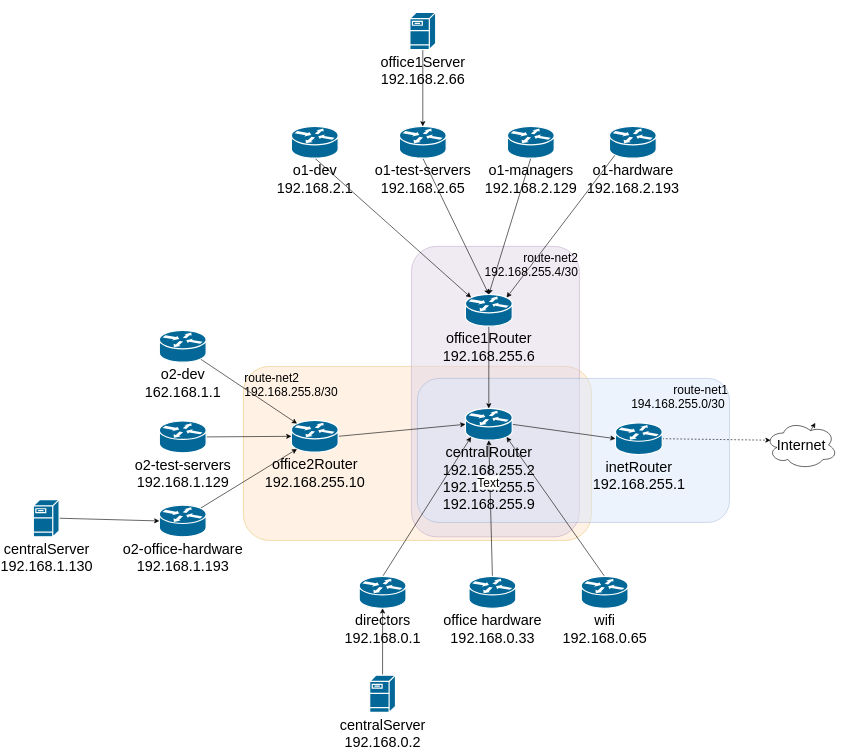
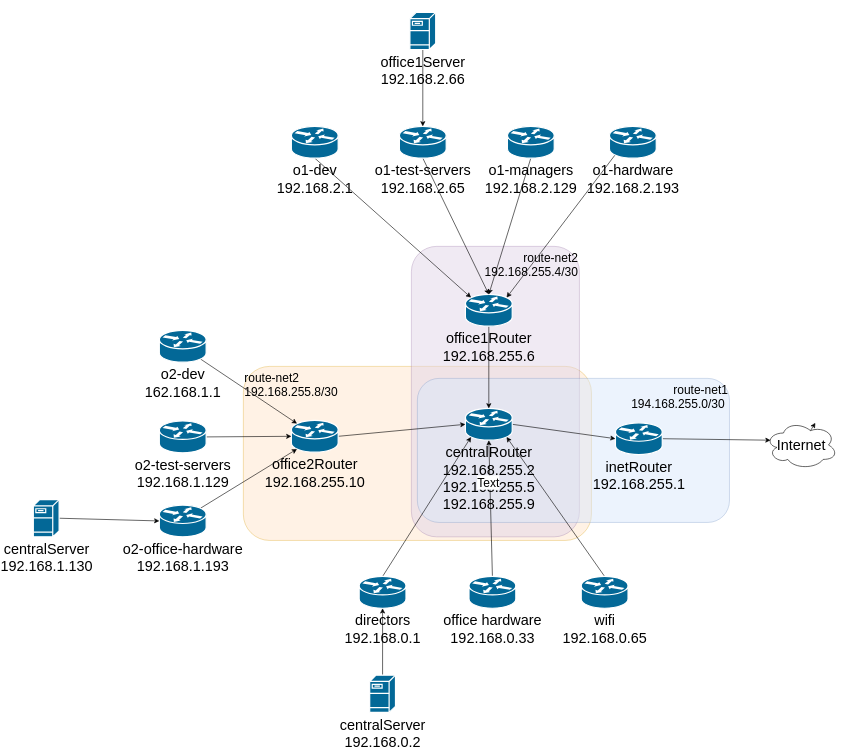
(714, 439) -> (714, 439)
